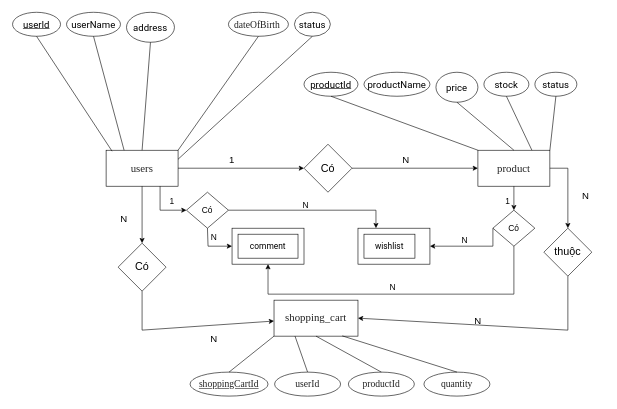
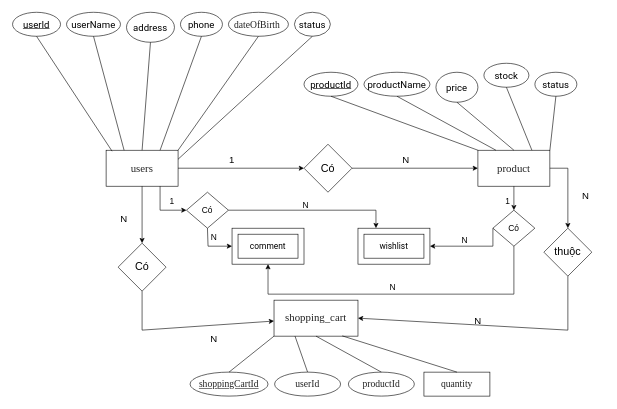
none -> (201, 24)
(506, 84) -> (506, 75)
none -> (180, 94)
none -> (446, 123)
(389, 246) -> (394, 246)
(457, 384) -> (457, 384)
